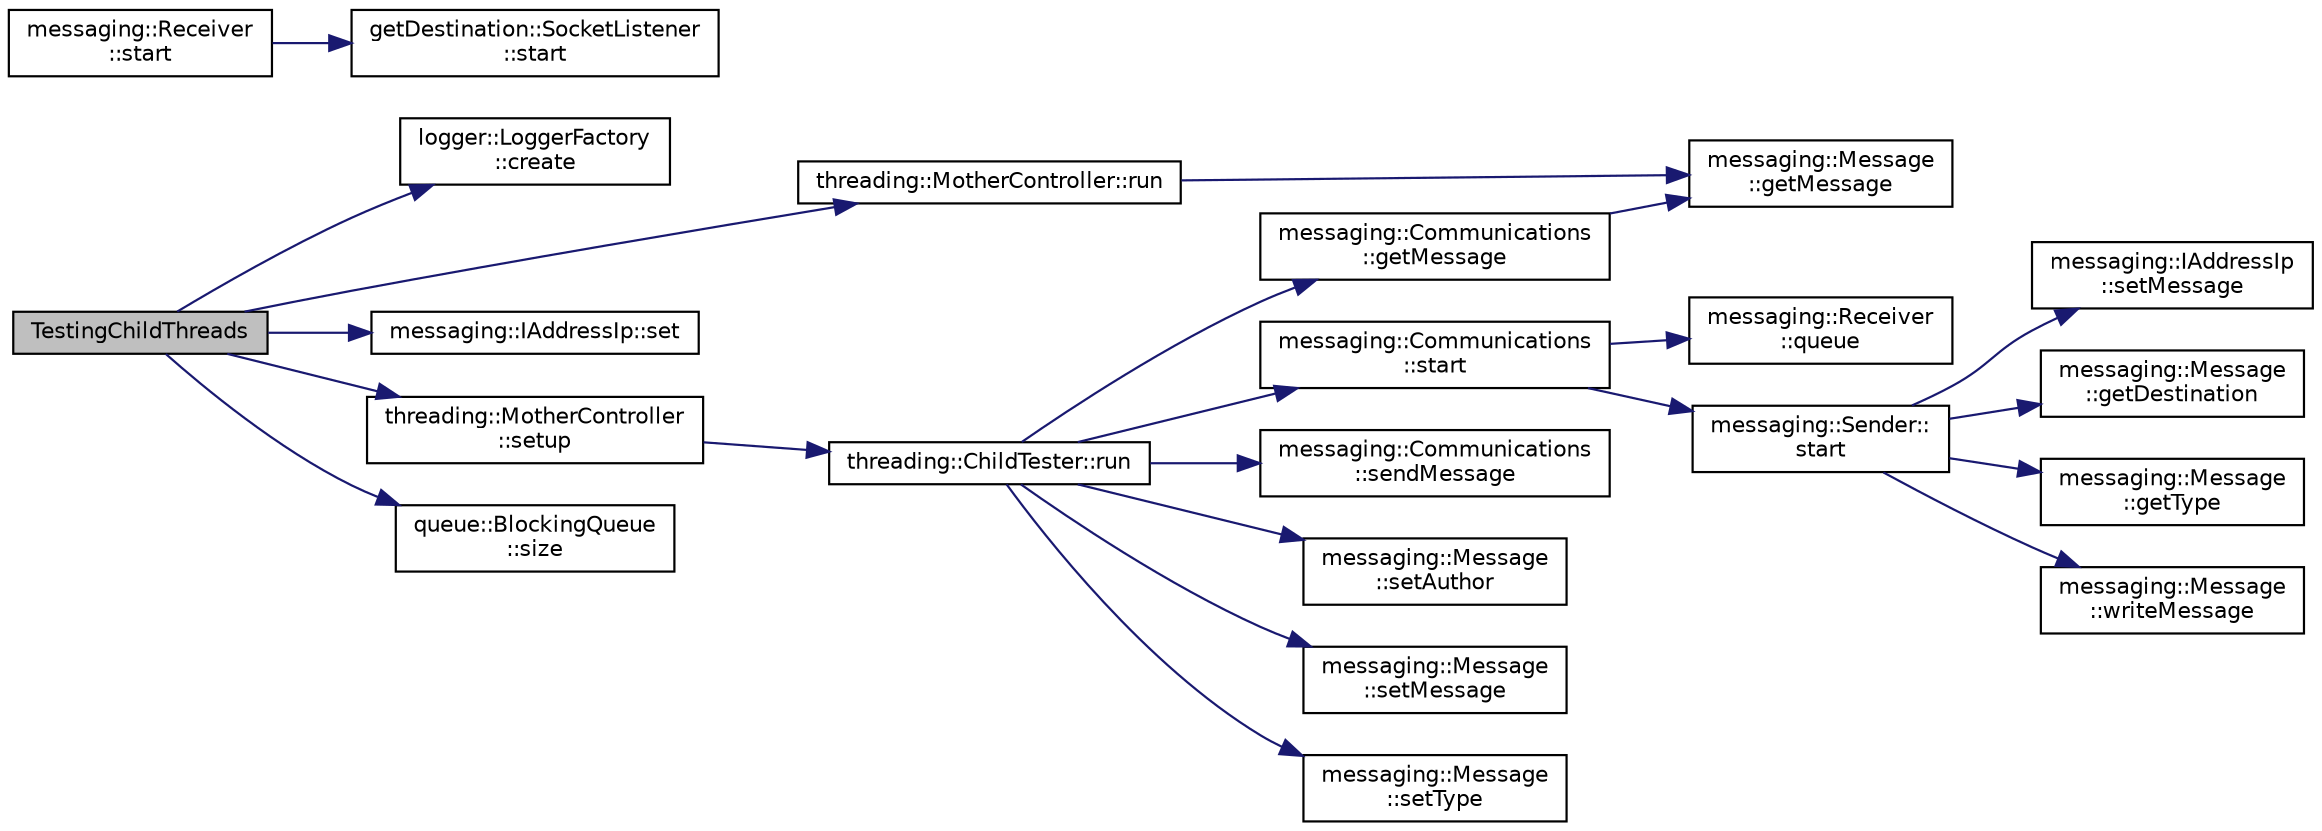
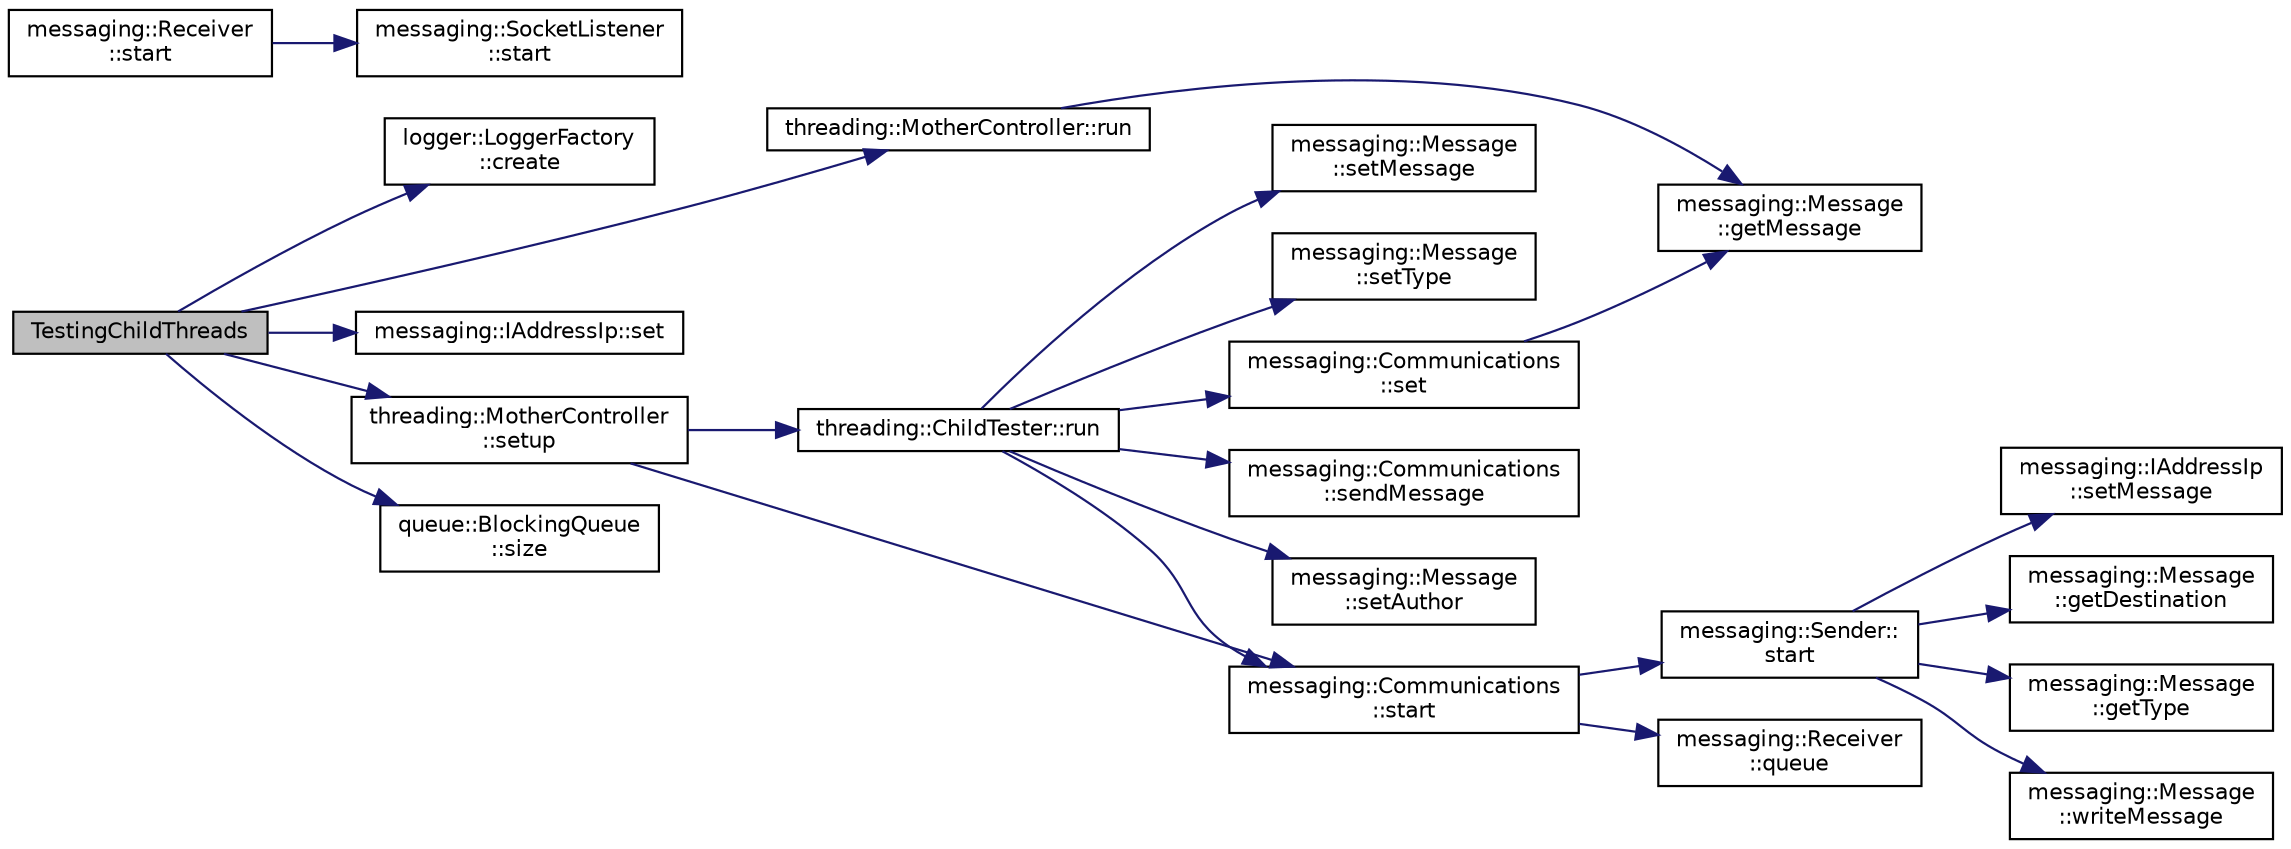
(535, 43) -> (520, 43)
(1435, 247) -> (1404, 375)
none -> (951, 562)
